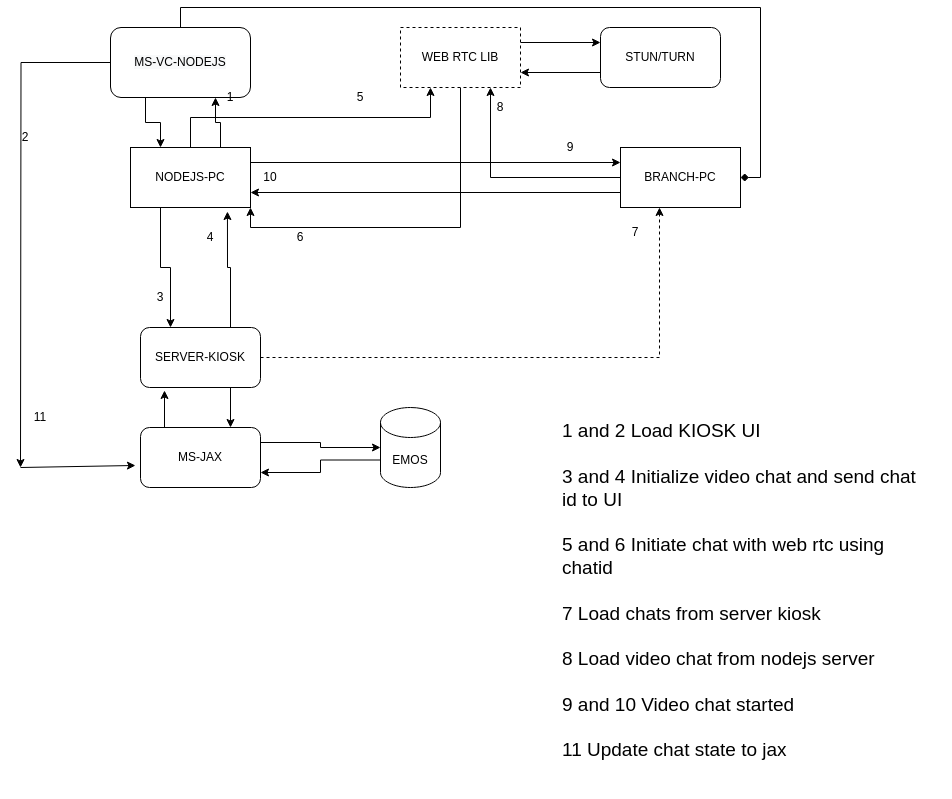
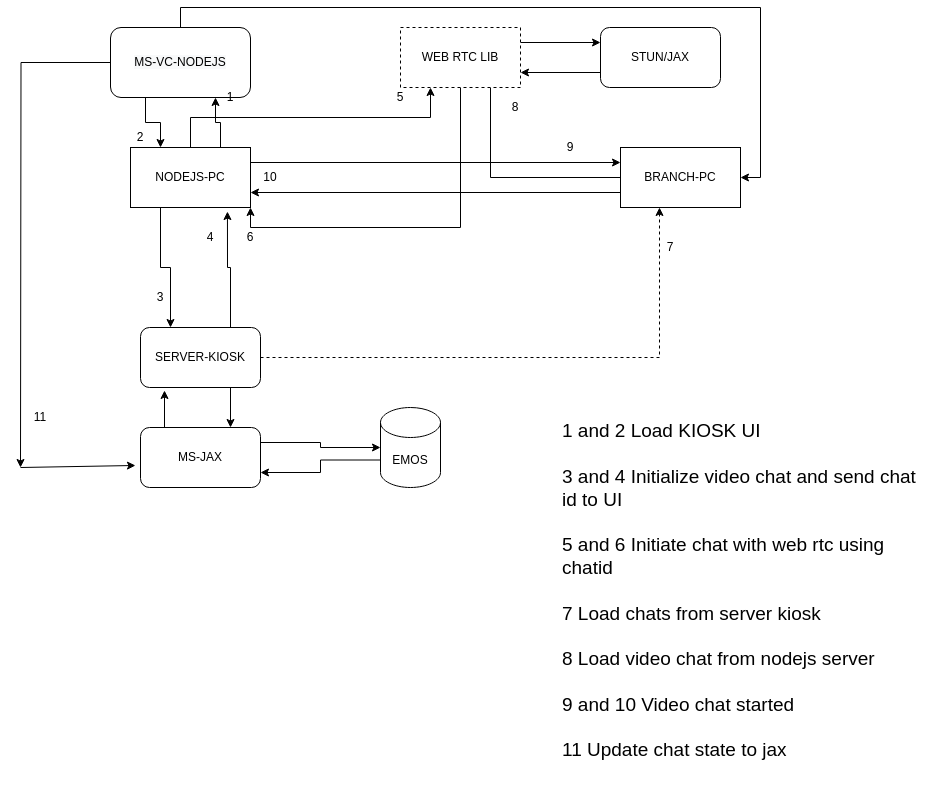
(661, 58) -> (661, 58)
(491, 95) -> (491, 93)
(361, 98) -> (401, 98)
(501, 108) -> (516, 108)
(26, 138) -> (141, 138)
(749, 178) -> (749, 178)
(636, 233) -> (671, 248)
(301, 238) -> (251, 238)
